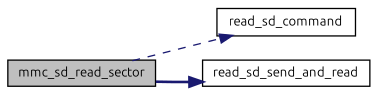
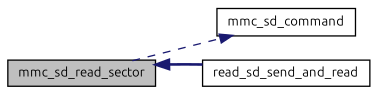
(286, 22) -> (286, 22)
(173, 82) -> (186, 64)
